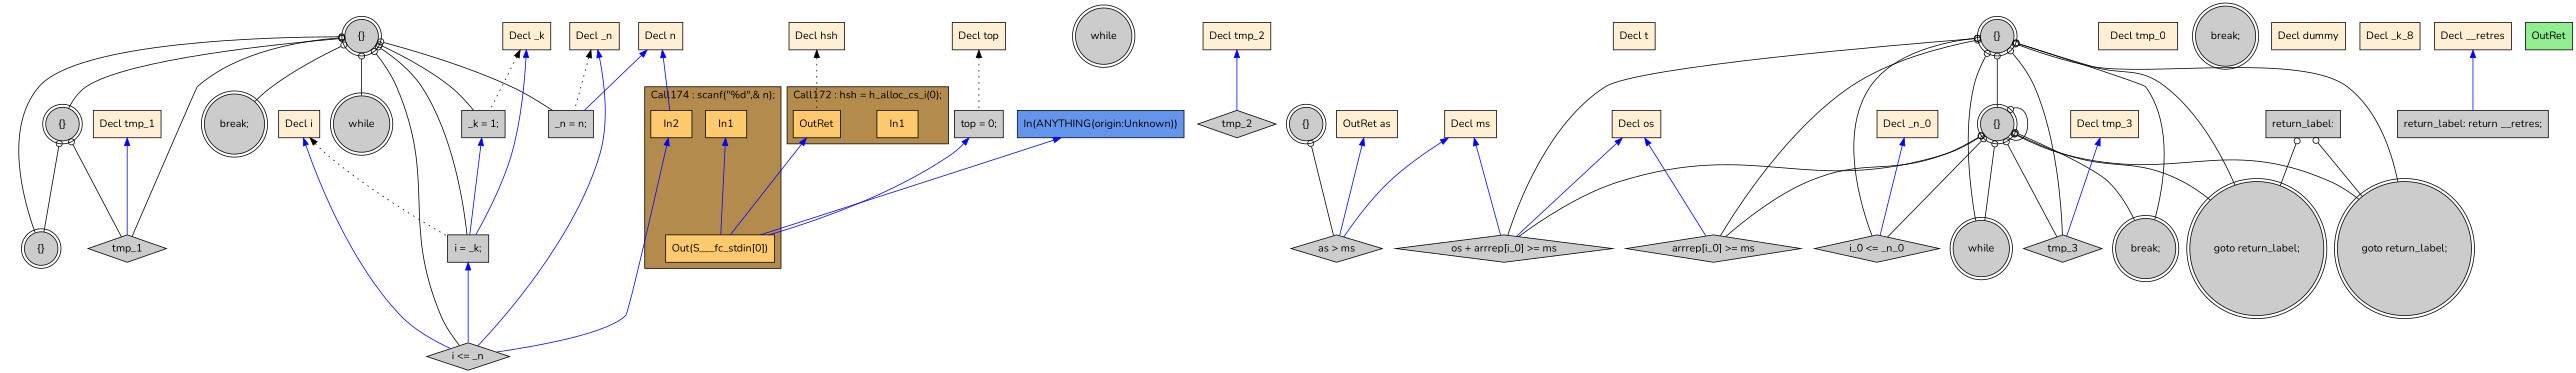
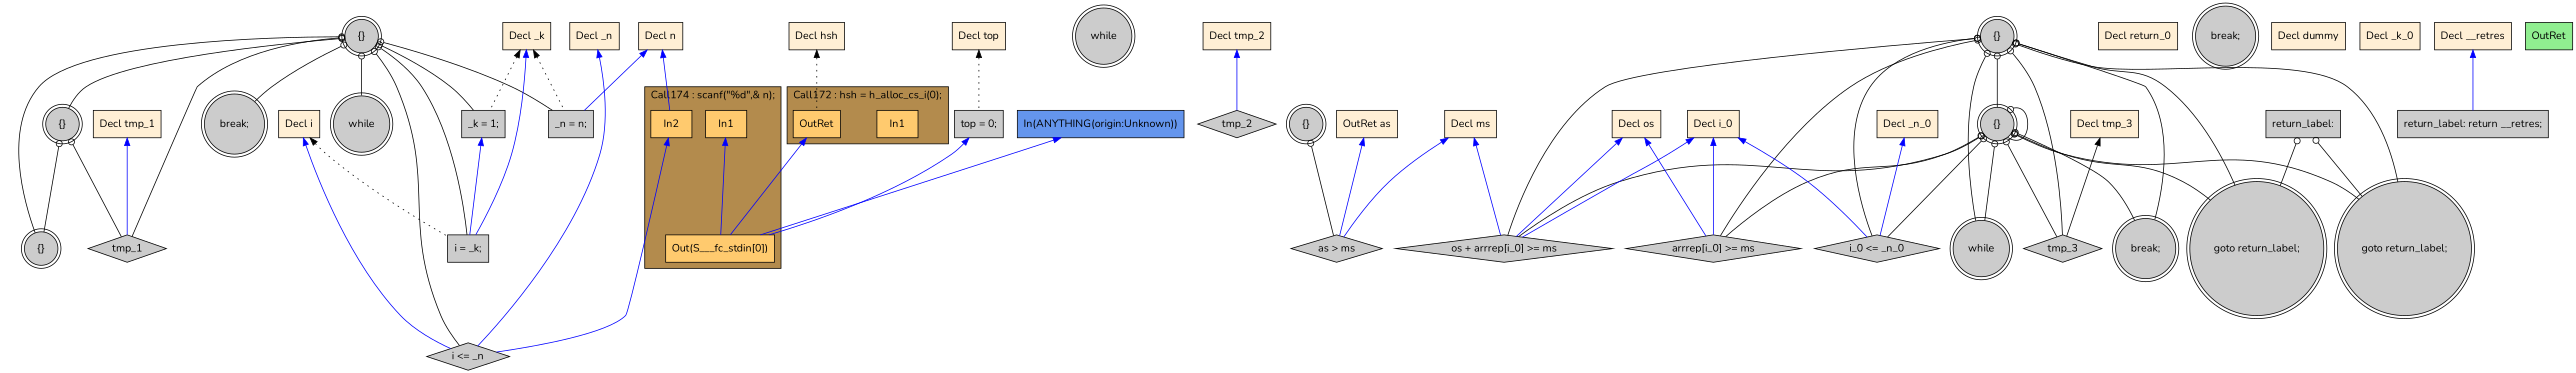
(1634, 36) -> none
(2138, 36) -> (2138, 36)
(2390, 36) -> (2390, 36)
(582, 84) -> (551, 84)
none -> (1713, 124)
(2082, 191) -> (2082, 191)
(468, 306) -> none
